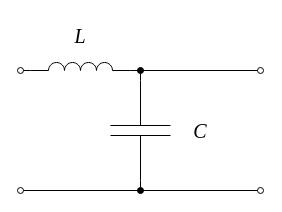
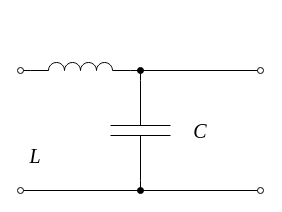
(81, 36) -> (36, 156)
